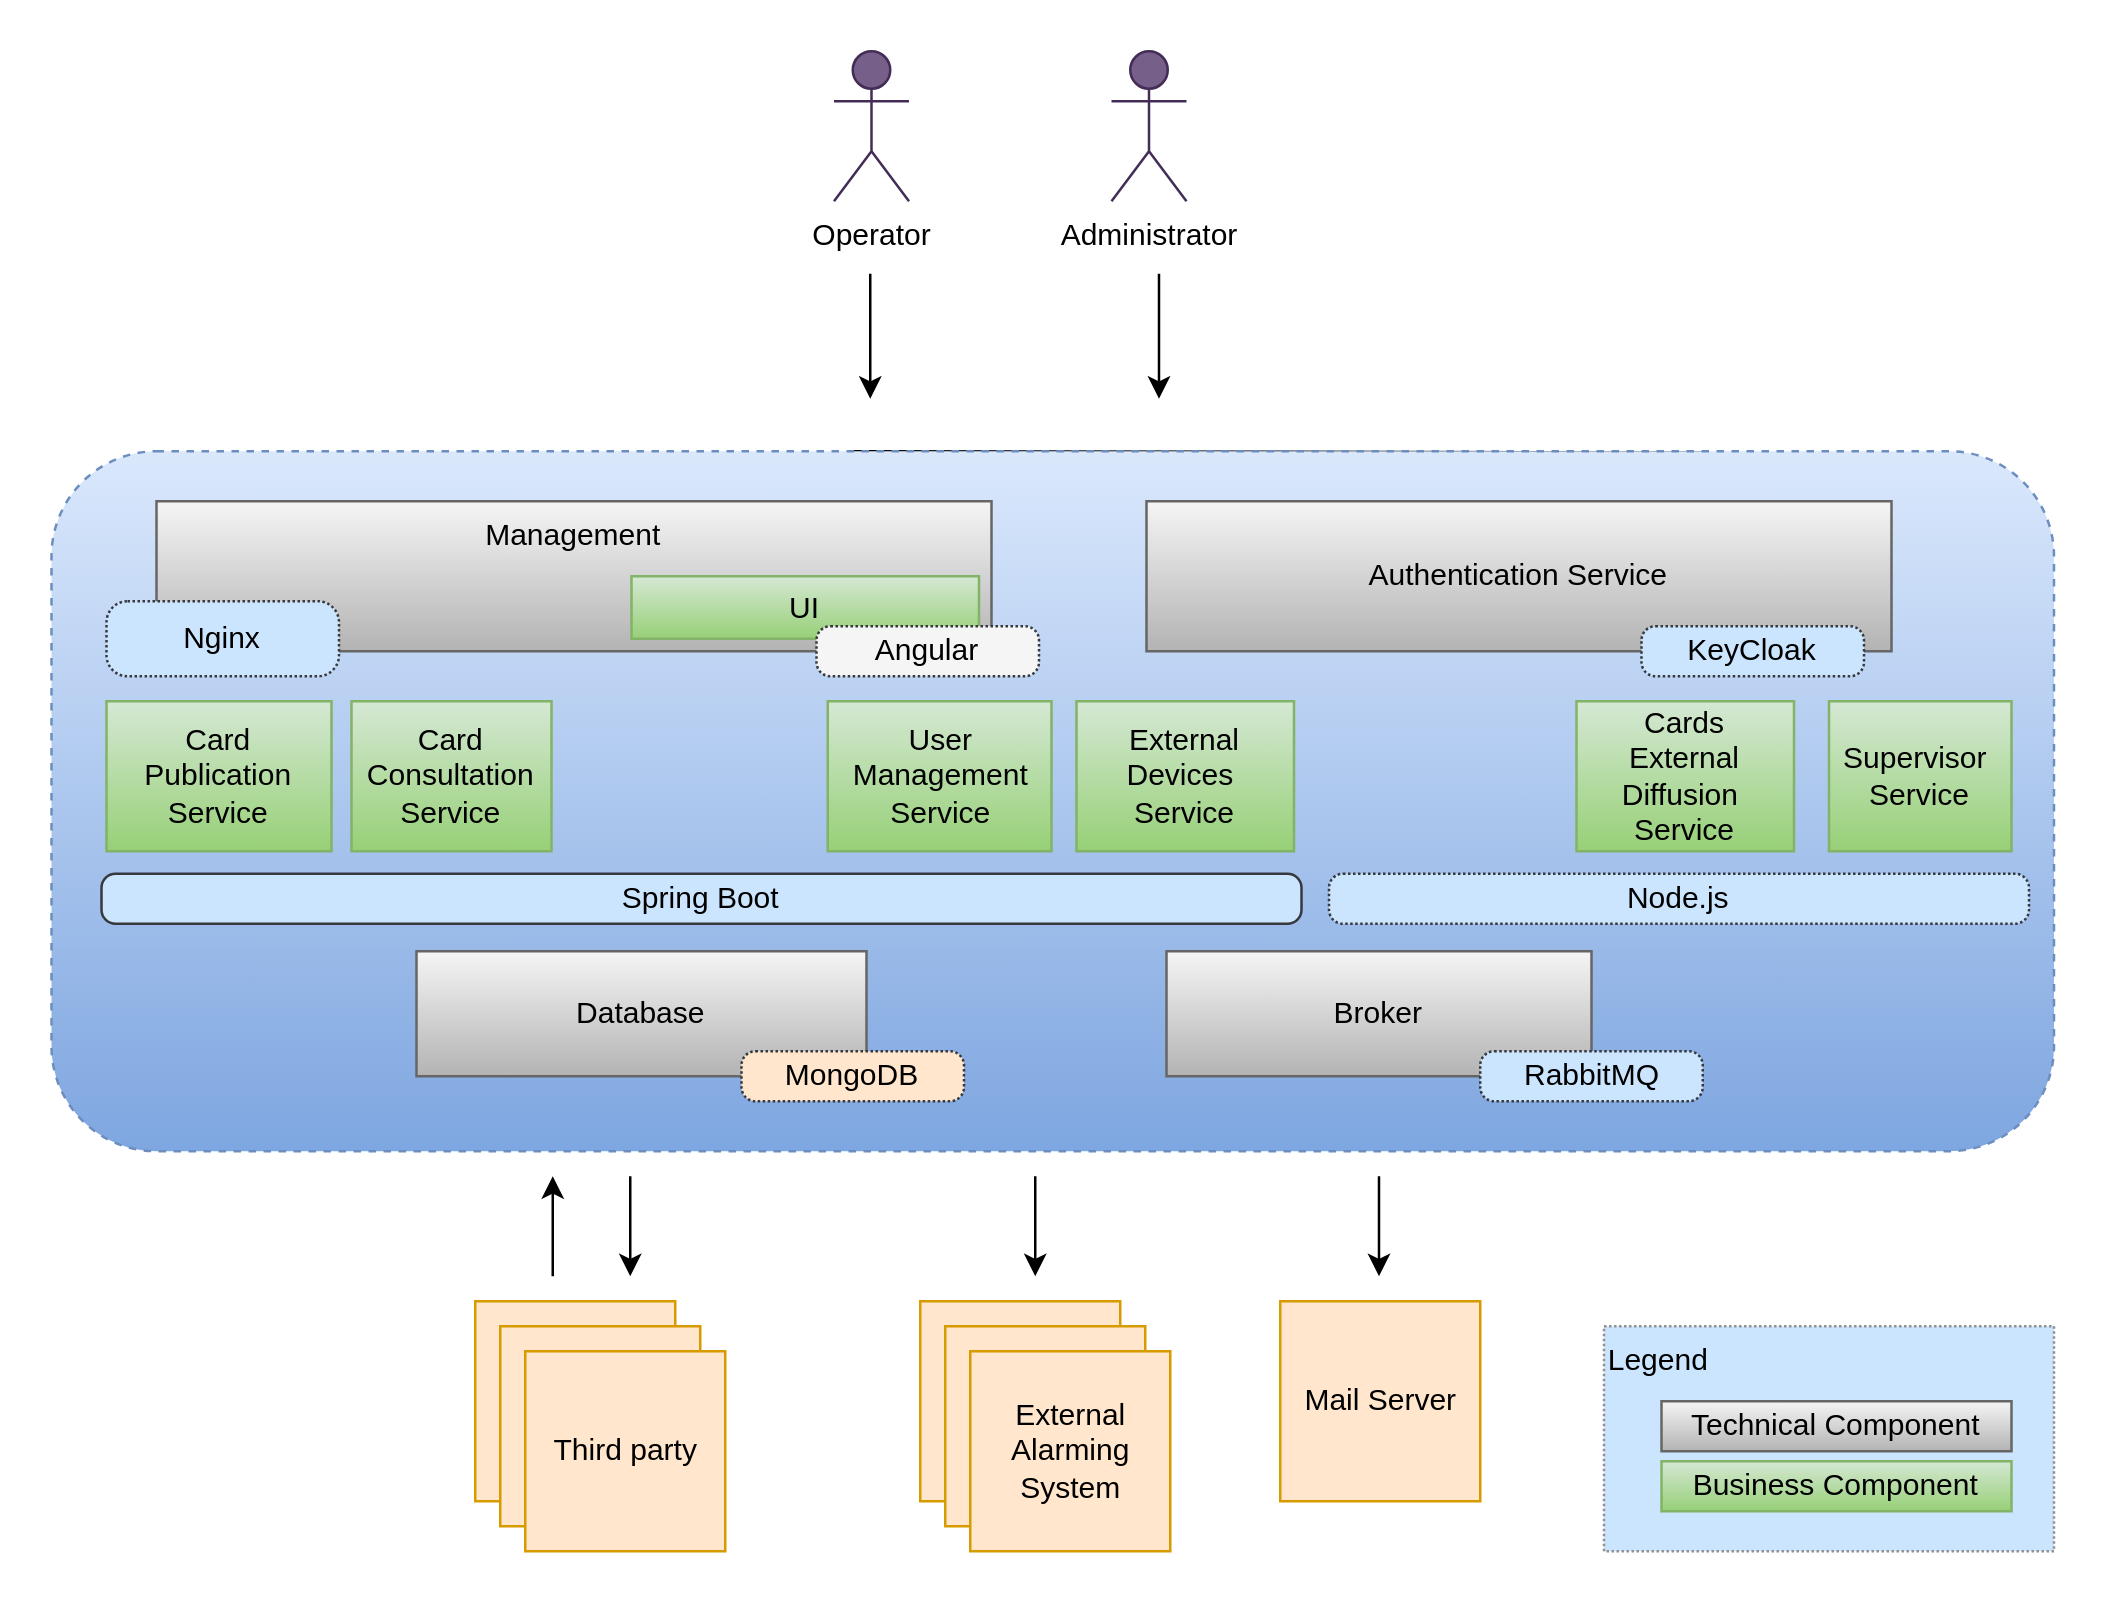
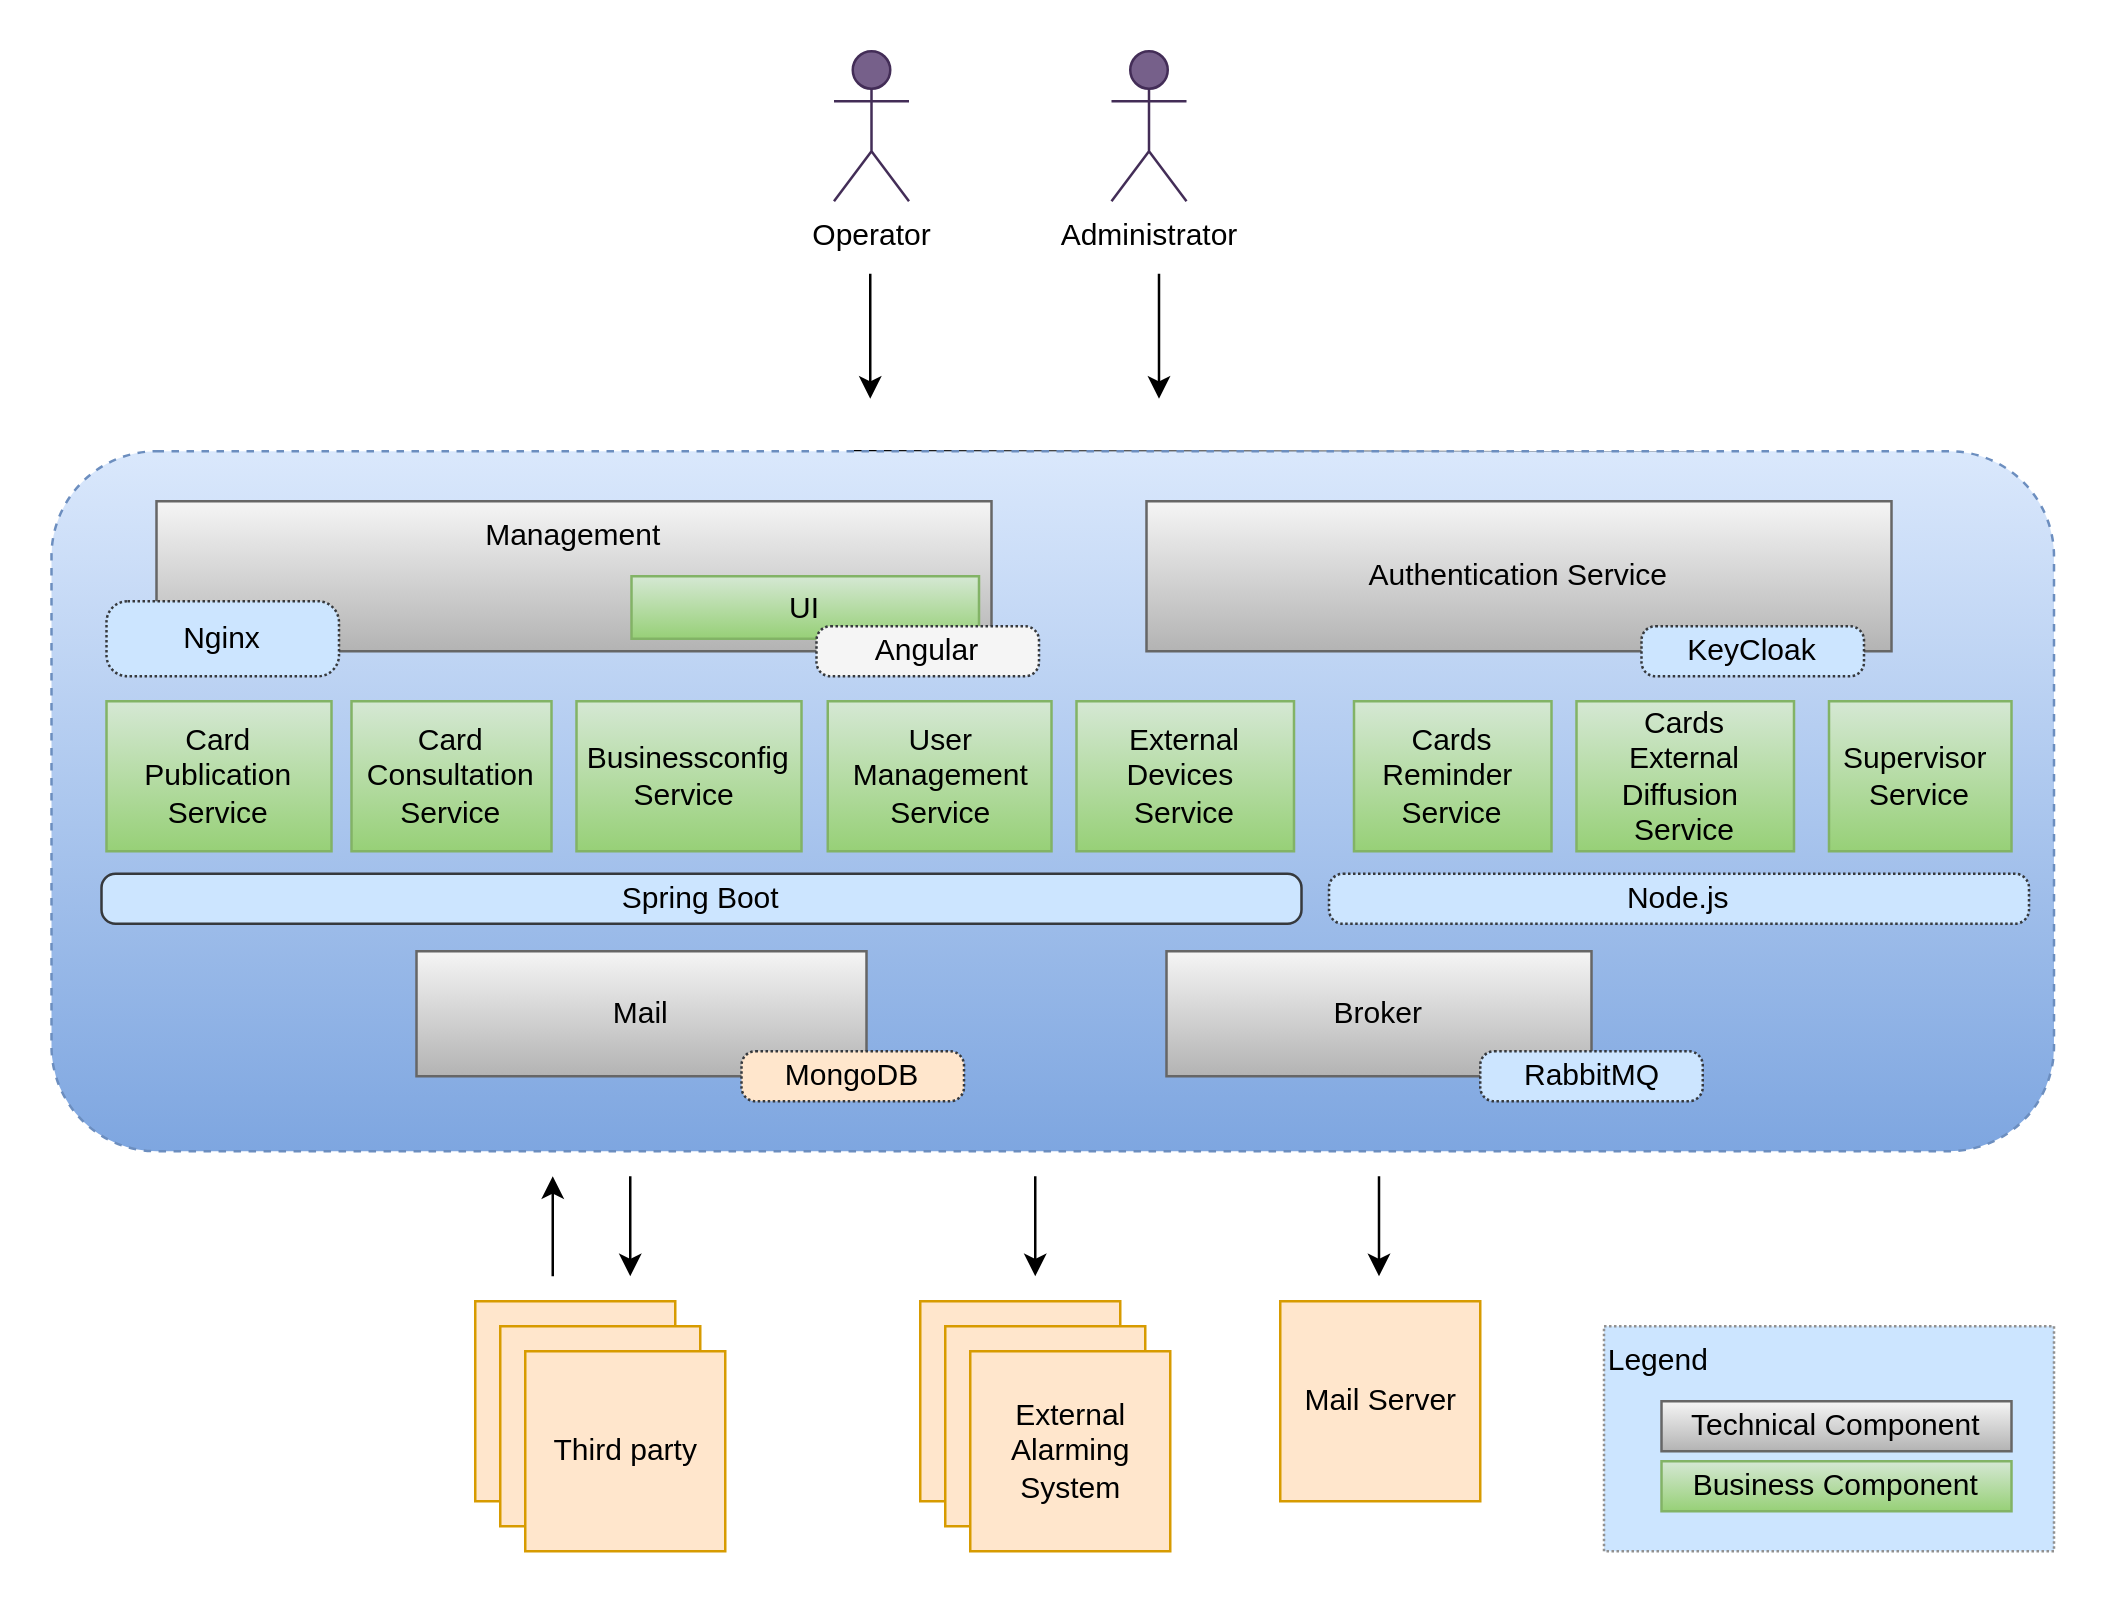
none -> (689, 776)
none -> (1453, 776)
(641, 1014) -> (641, 1014)
